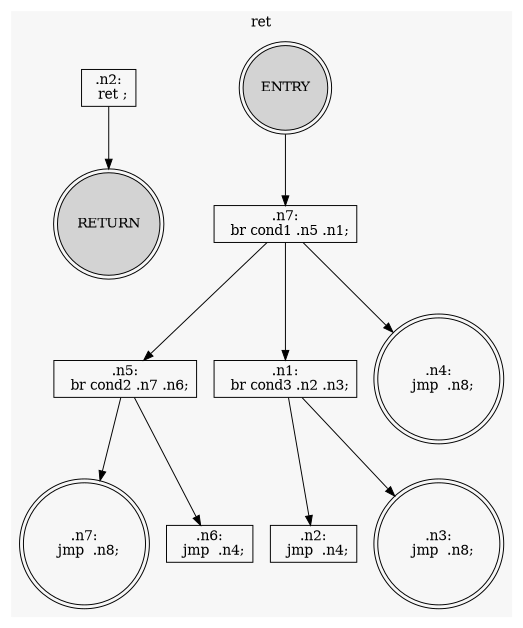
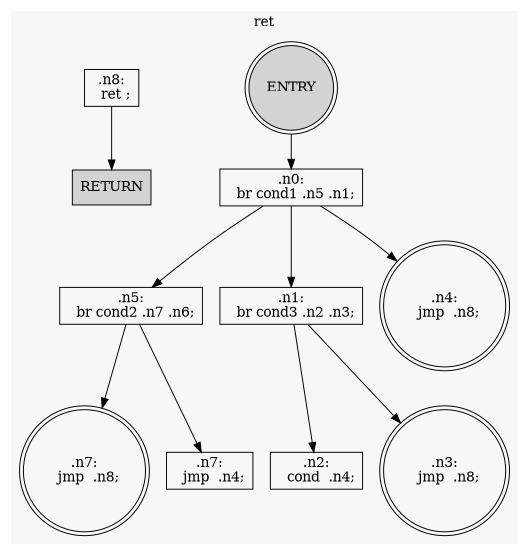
(109, 88) -> (112, 88)
(109, 224) -> (112, 187)
(285, 224) -> (291, 187)
(210, 544) -> (210, 471)
(314, 544) -> (316, 471)
